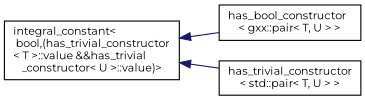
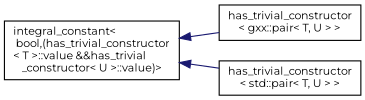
(290, 23) -> (290, 23)
